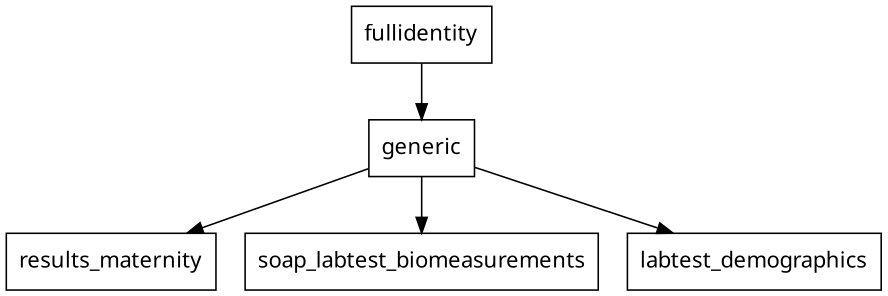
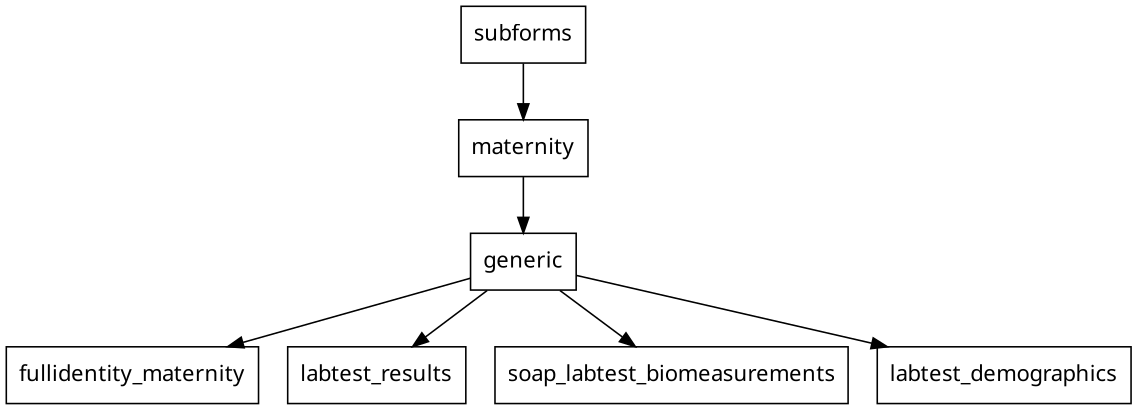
(422, 35) -> (523, 148)
none -> (523, 35)
(111, 262) -> (132, 375)
none -> (377, 375)
